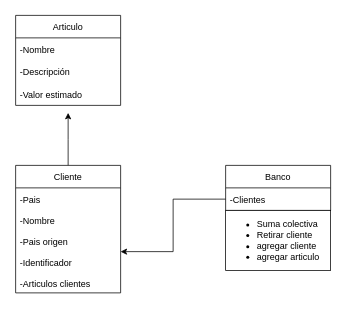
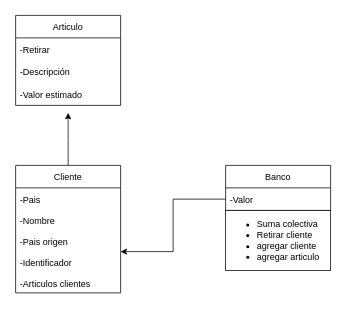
(37, 50) -> (38, 50)
(250, 200) -> (243, 200)
